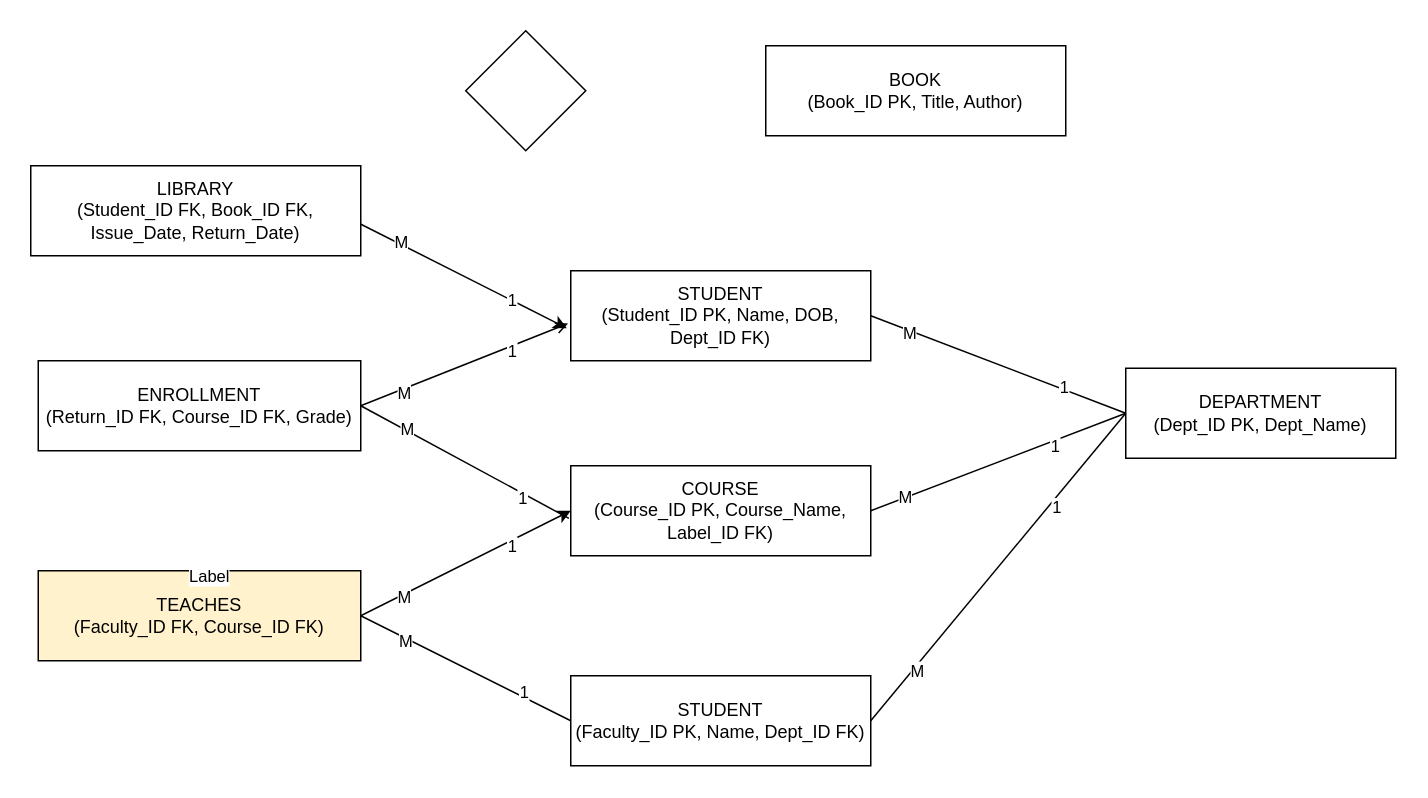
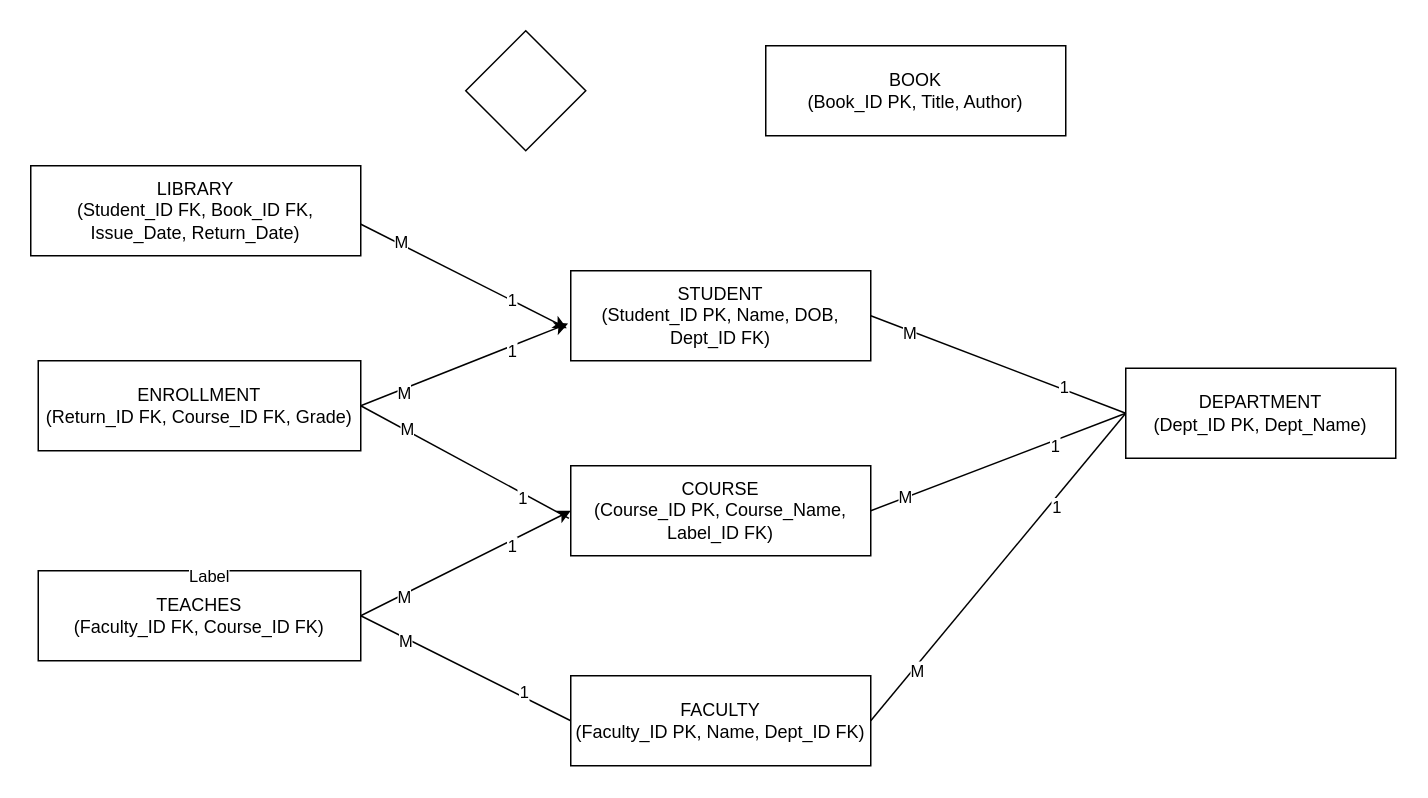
(559, 327) -> (557, 328)
(200, 616) -> (200, 616)
(721, 721) -> (721, 721)
